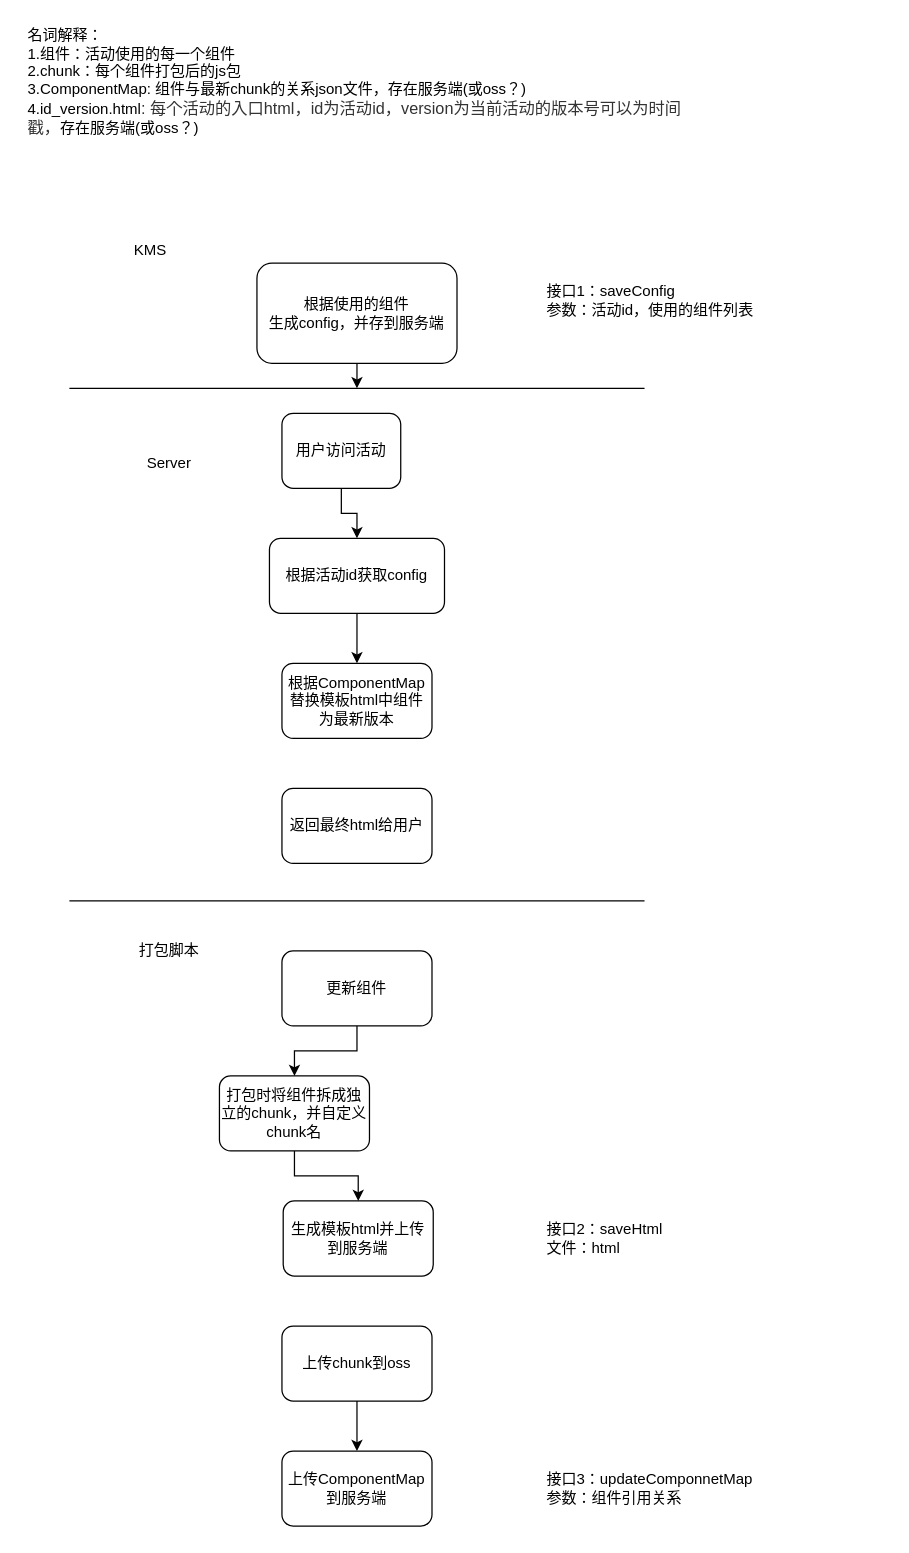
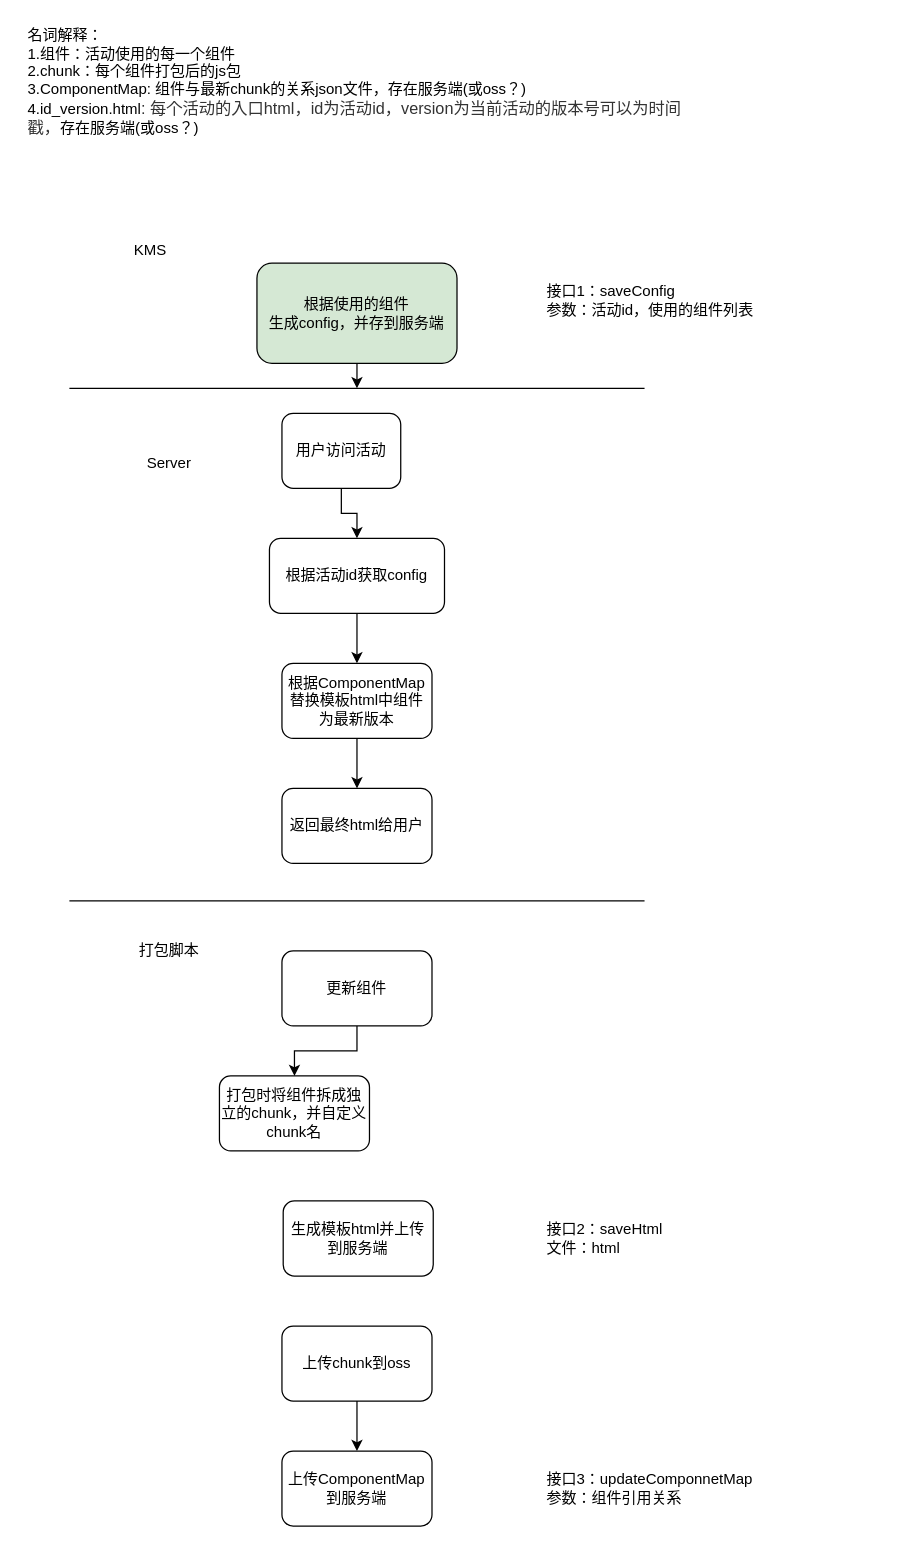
(357, 313) -> (357, 313)
none -> (357, 759)
(322, 1176) -> none
